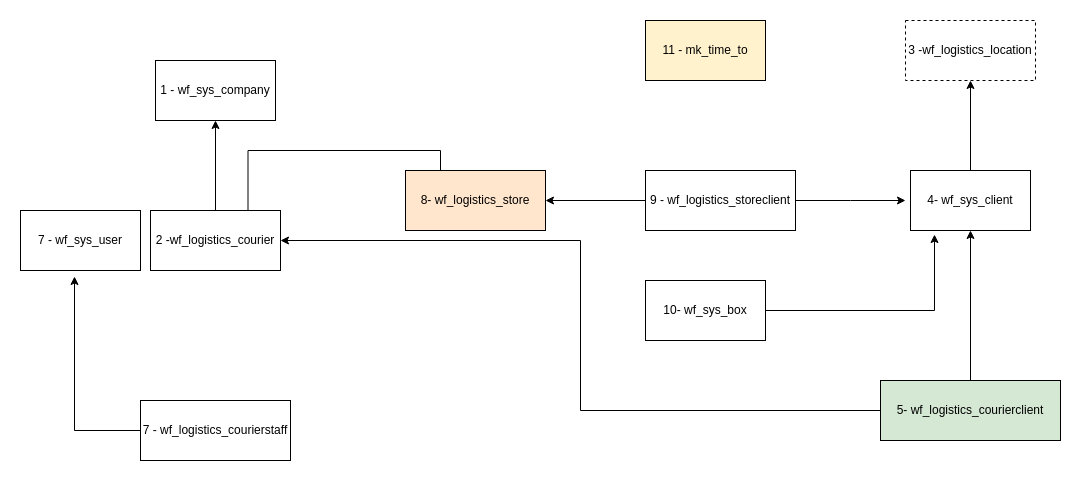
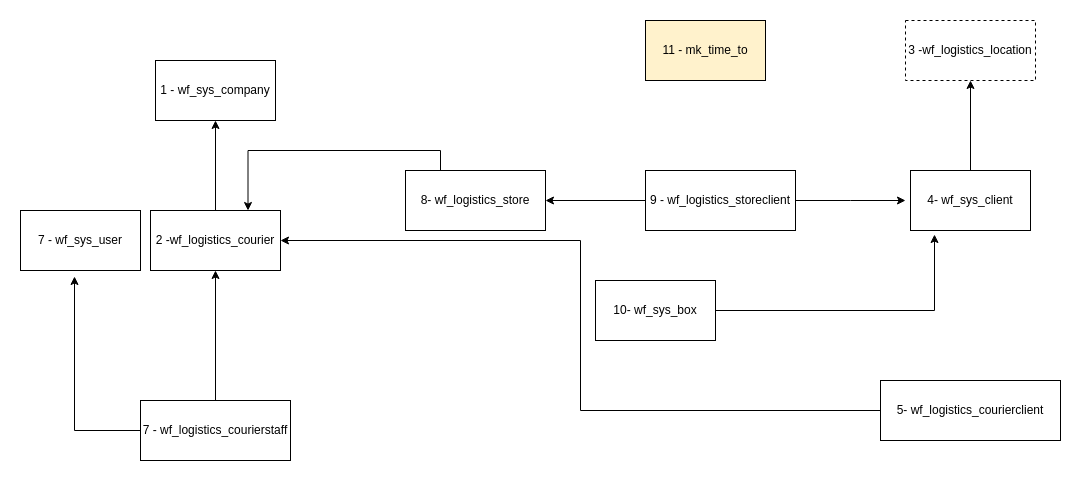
(476, 201) -> (476, 201)
(248, 204) -> (248, 202)
(971, 309) -> none
(706, 311) -> (656, 311)
none -> (216, 339)
(971, 411) -> (971, 411)
